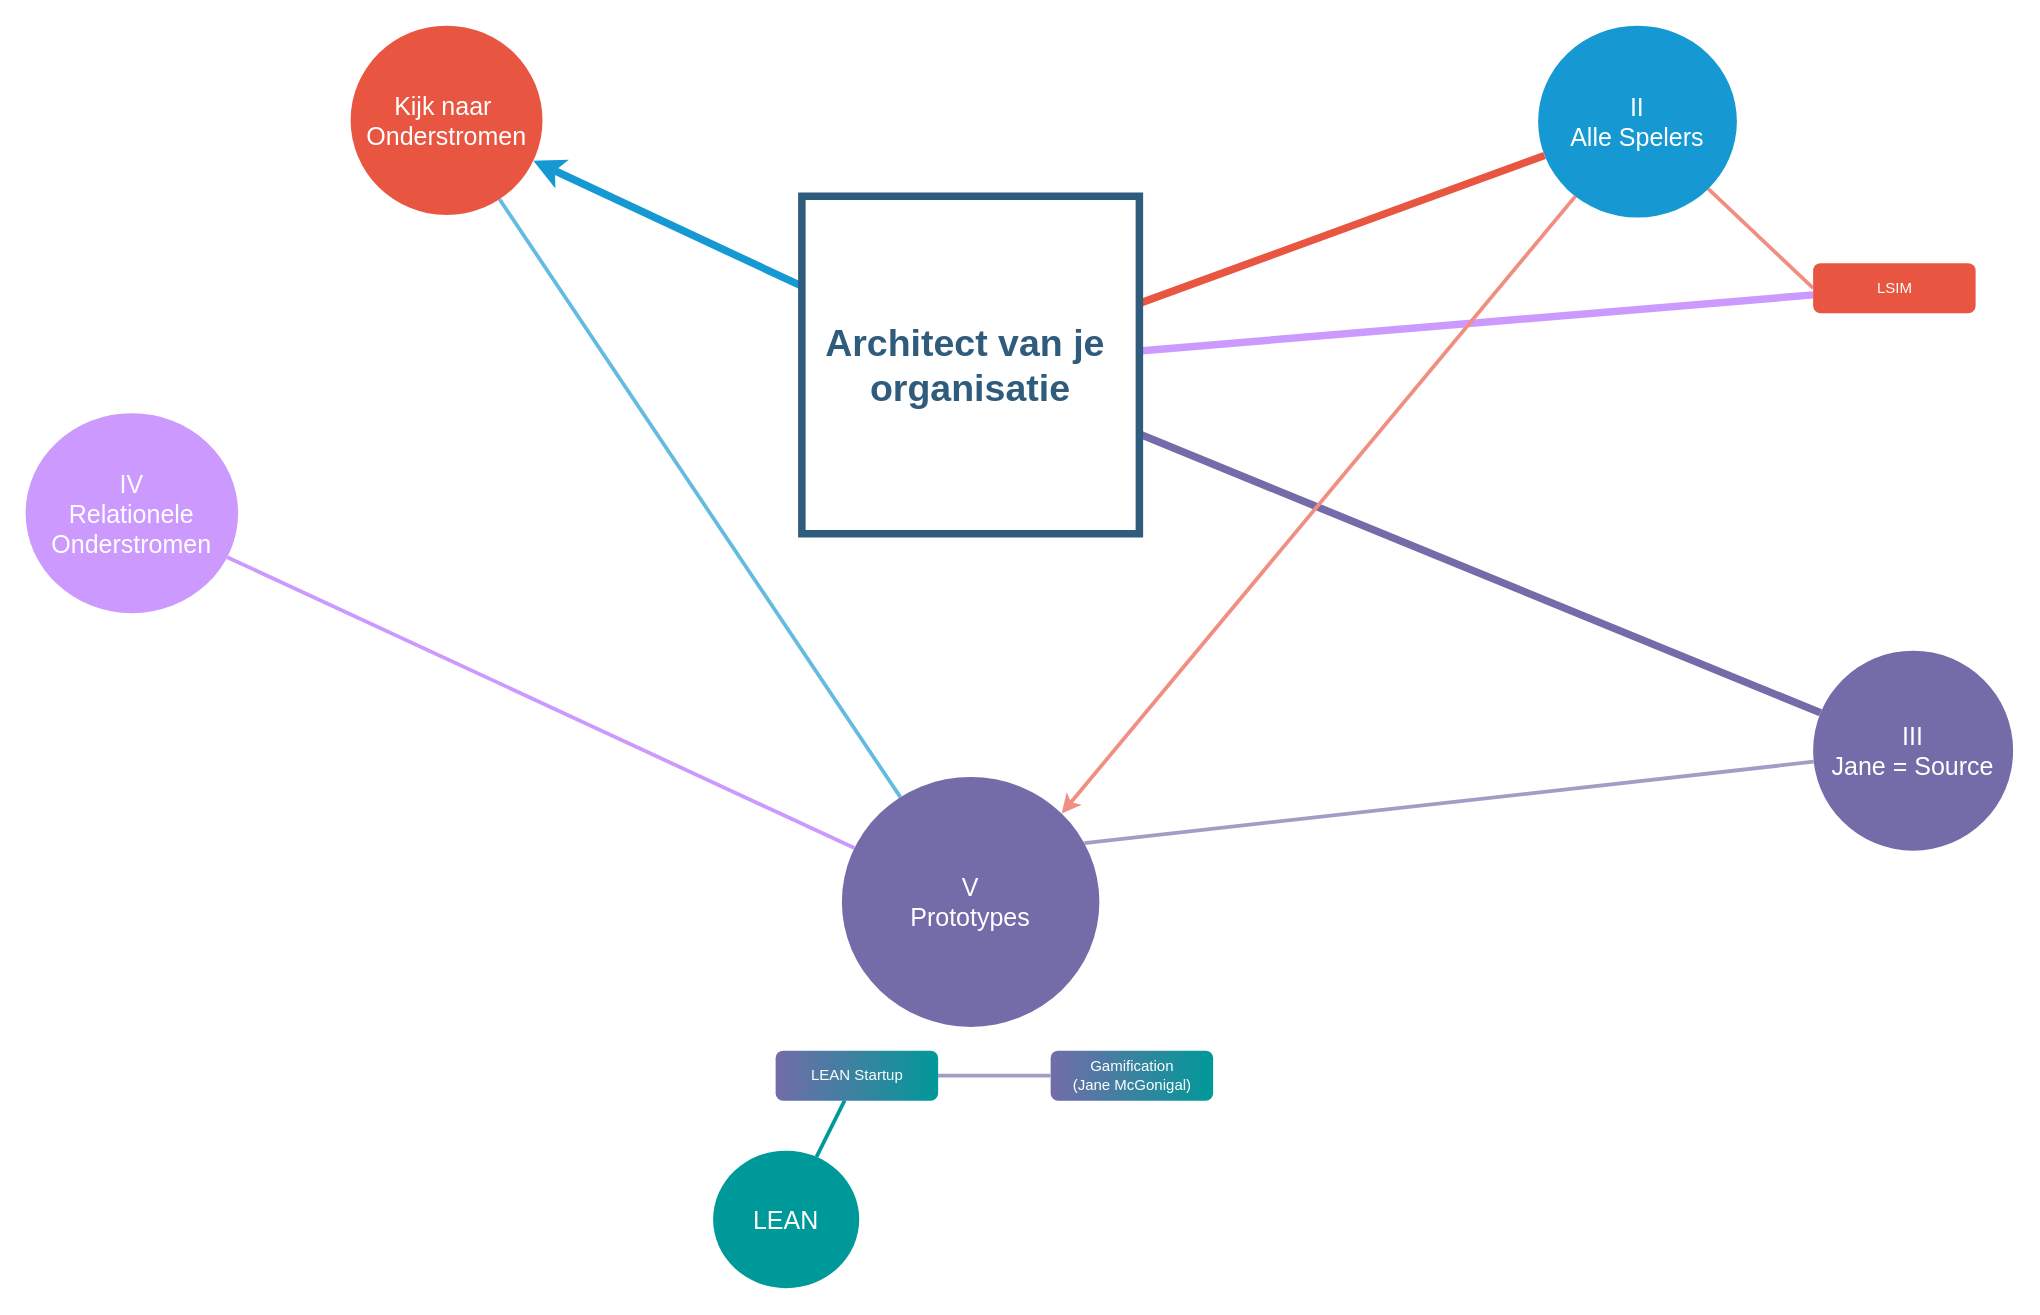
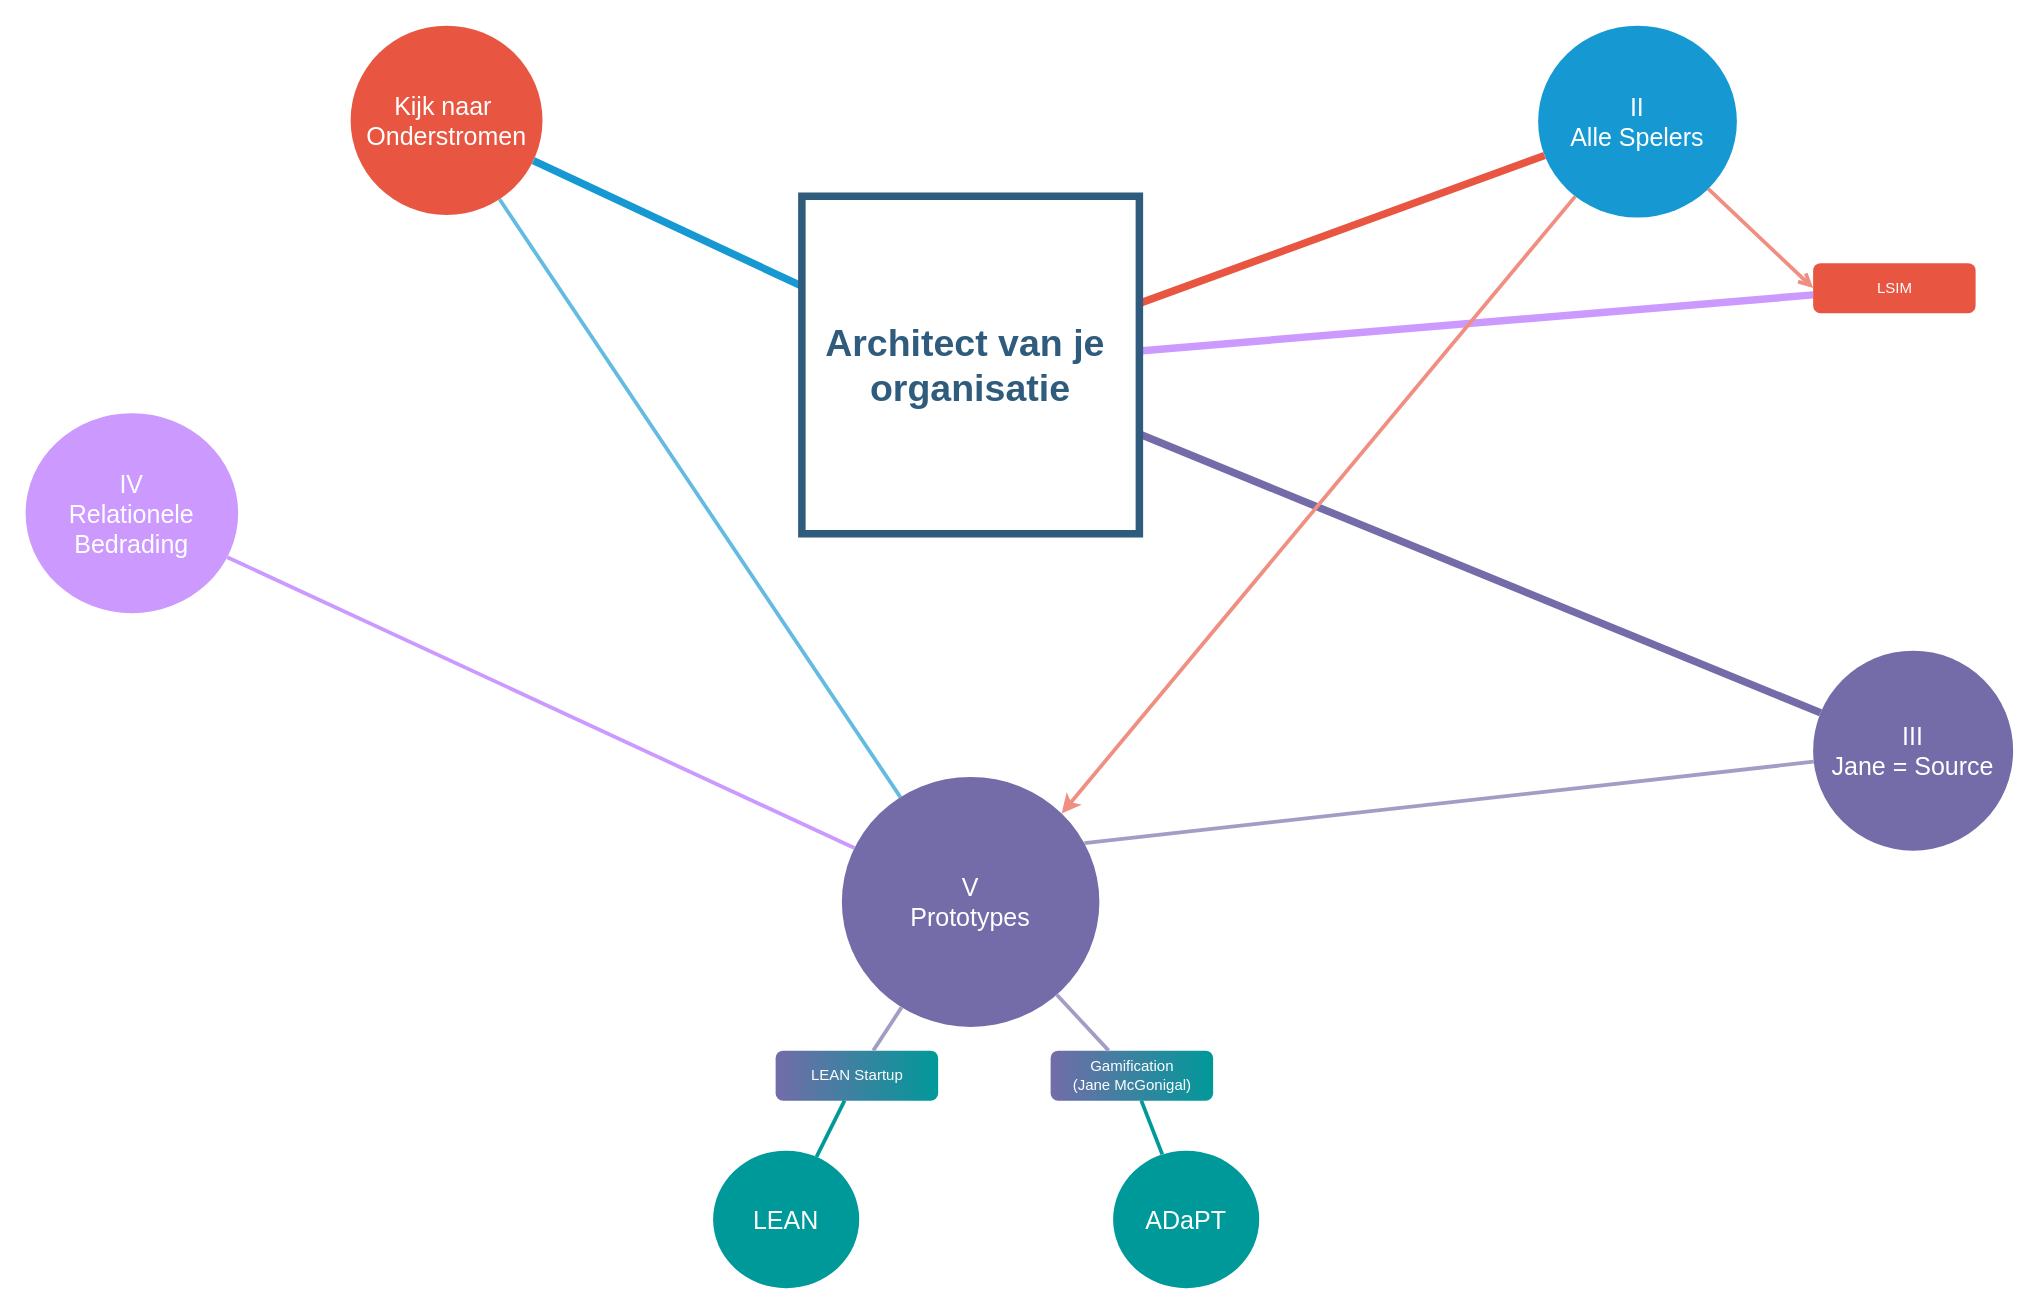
(567, 177) -> (536, 162)
(1807, 283) -> (1804, 280)
(132, 513) -> (132, 513)
none -> (887, 1029)
(994, 1076) -> (1083, 1023)
none -> (1152, 1128)
none -> (1186, 1219)
